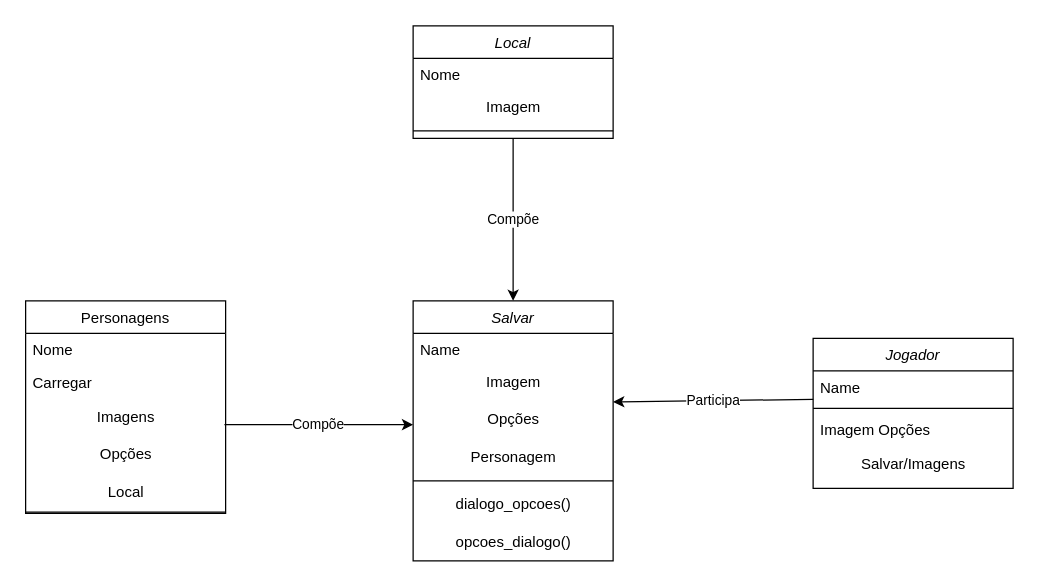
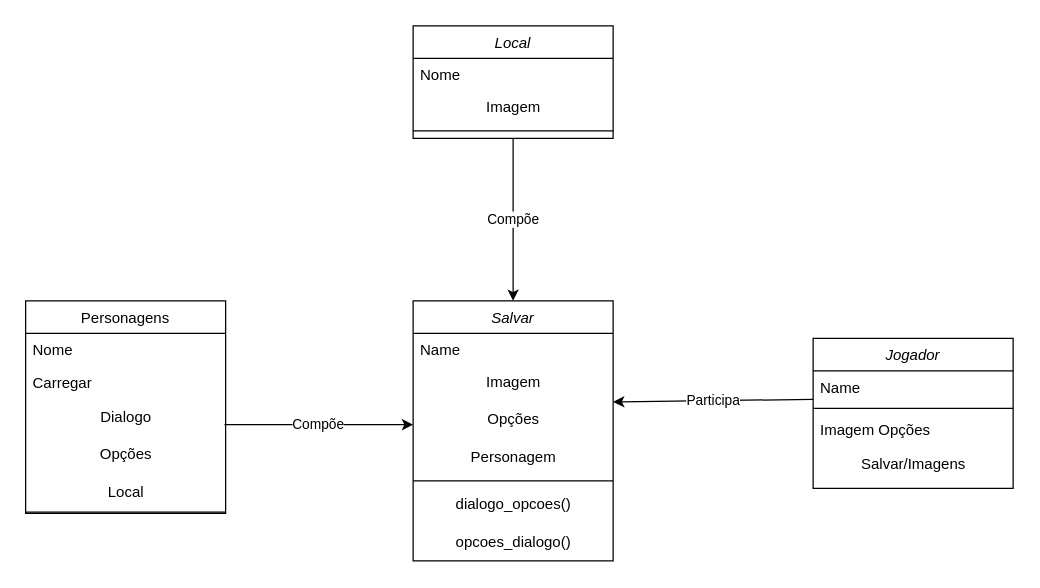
(126, 417) -> (126, 417)
